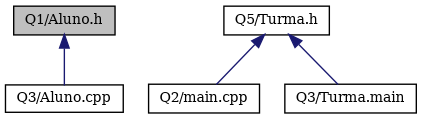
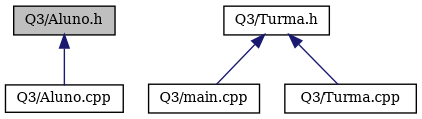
(64, 21) -> (64, 21)
(277, 21) -> (277, 21)
(204, 99) -> (204, 99)
(351, 99) -> (351, 99)
